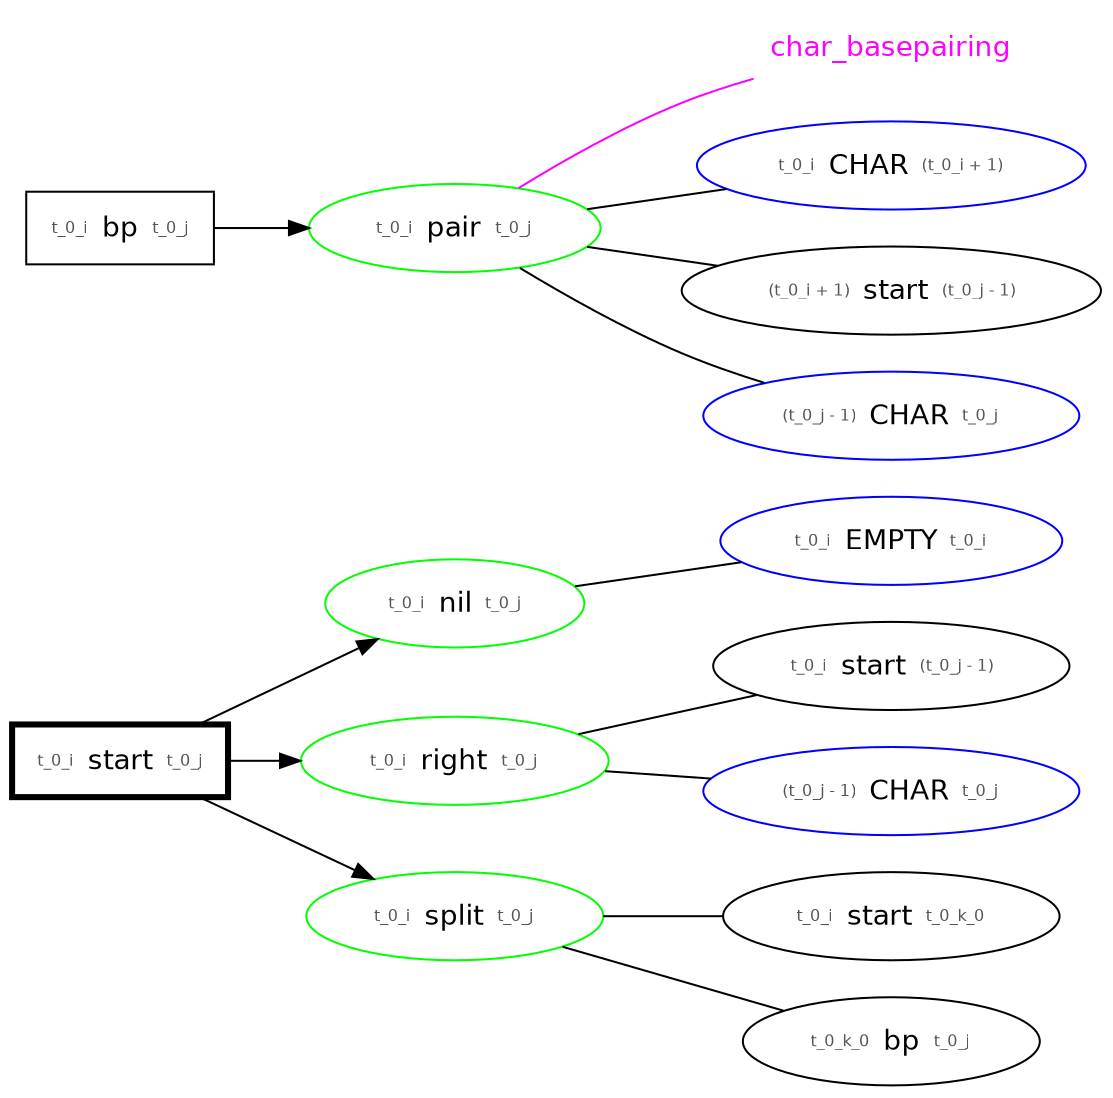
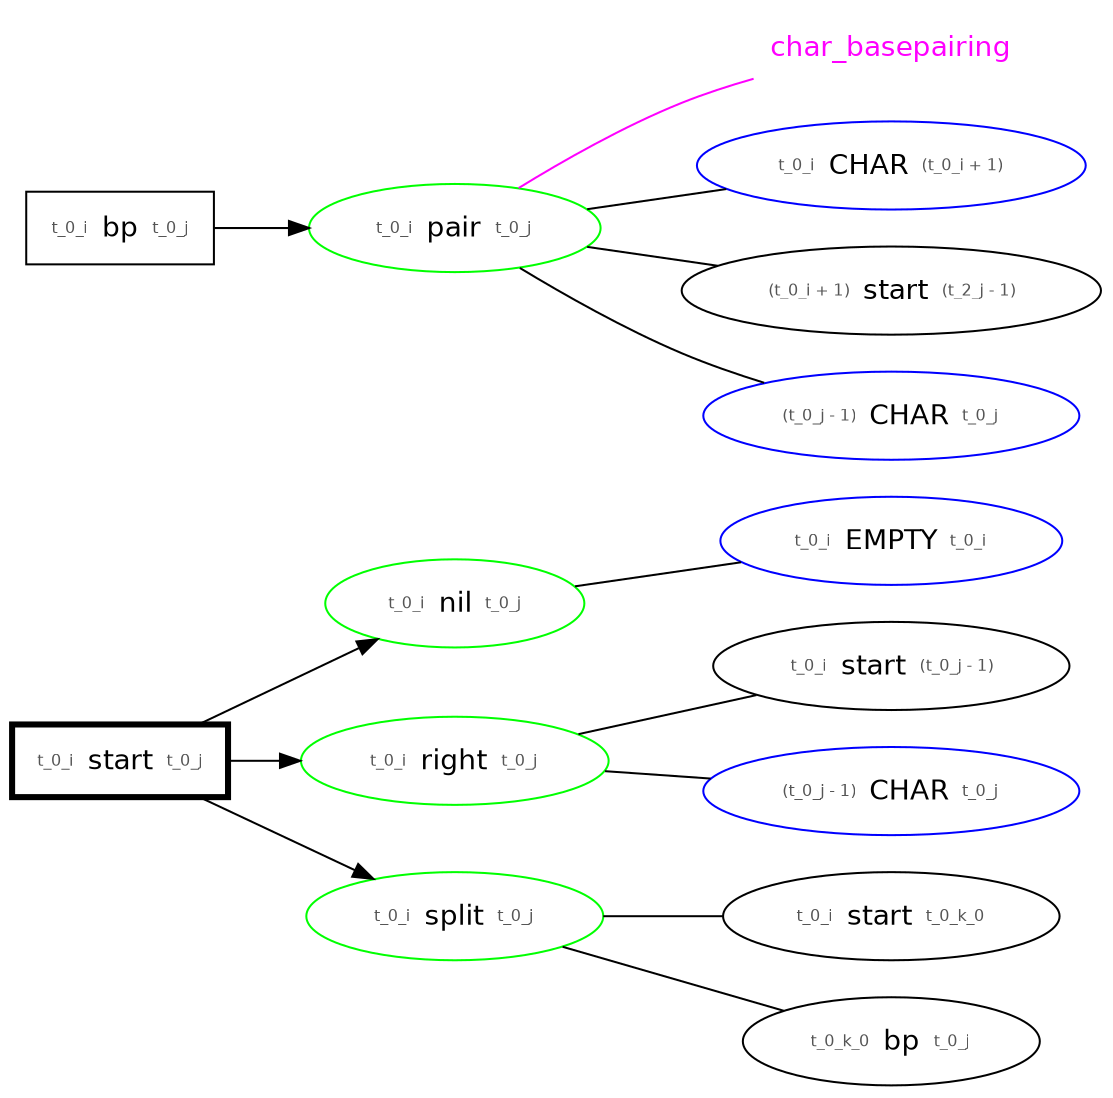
(979, 291) -> (979, 291)
